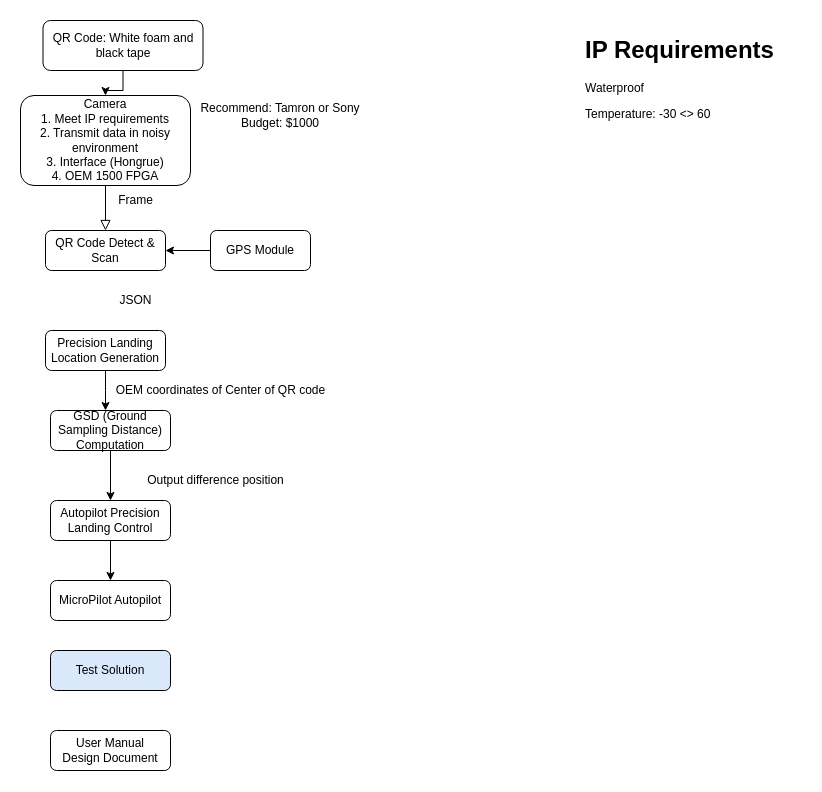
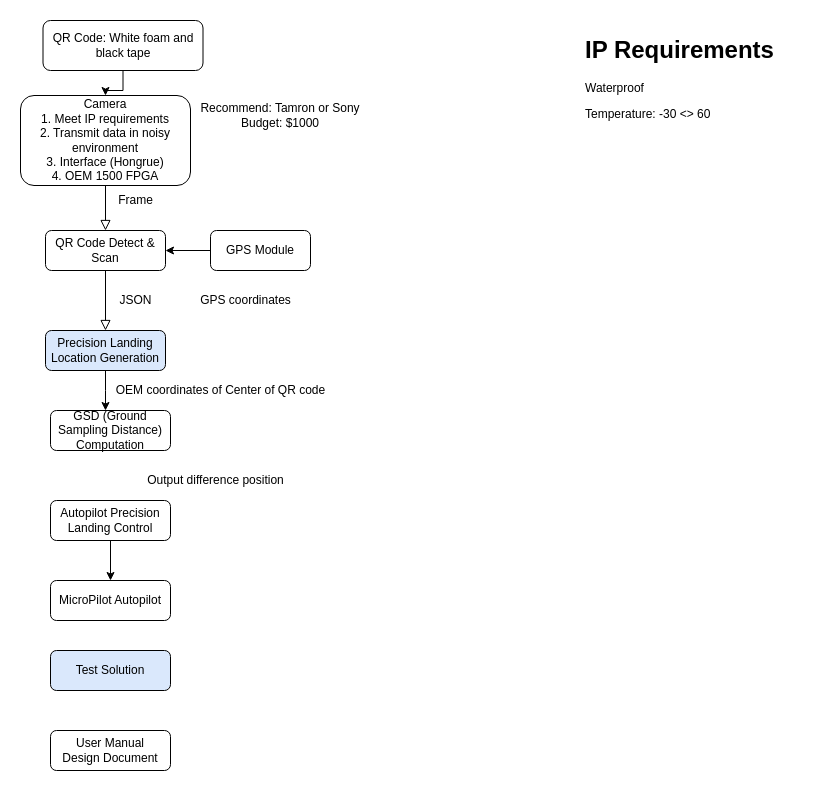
none -> (106, 295)
none -> (246, 301)
(106, 351) -> (106, 351)
(111, 472) -> none
